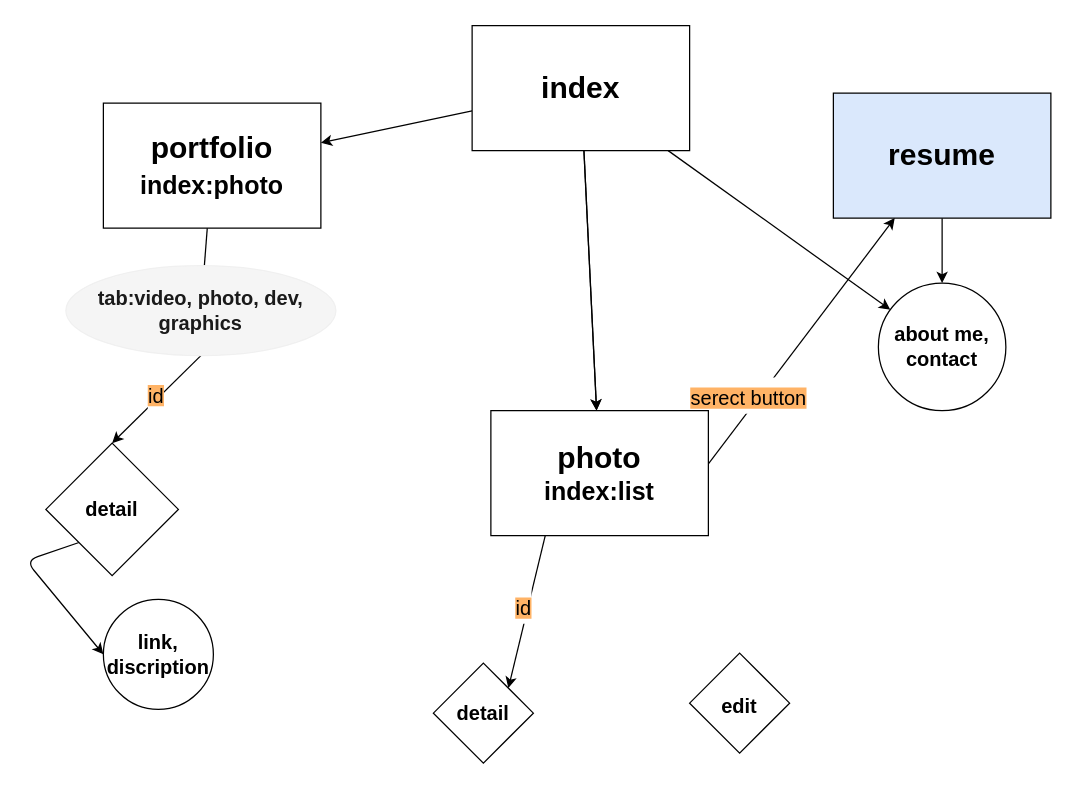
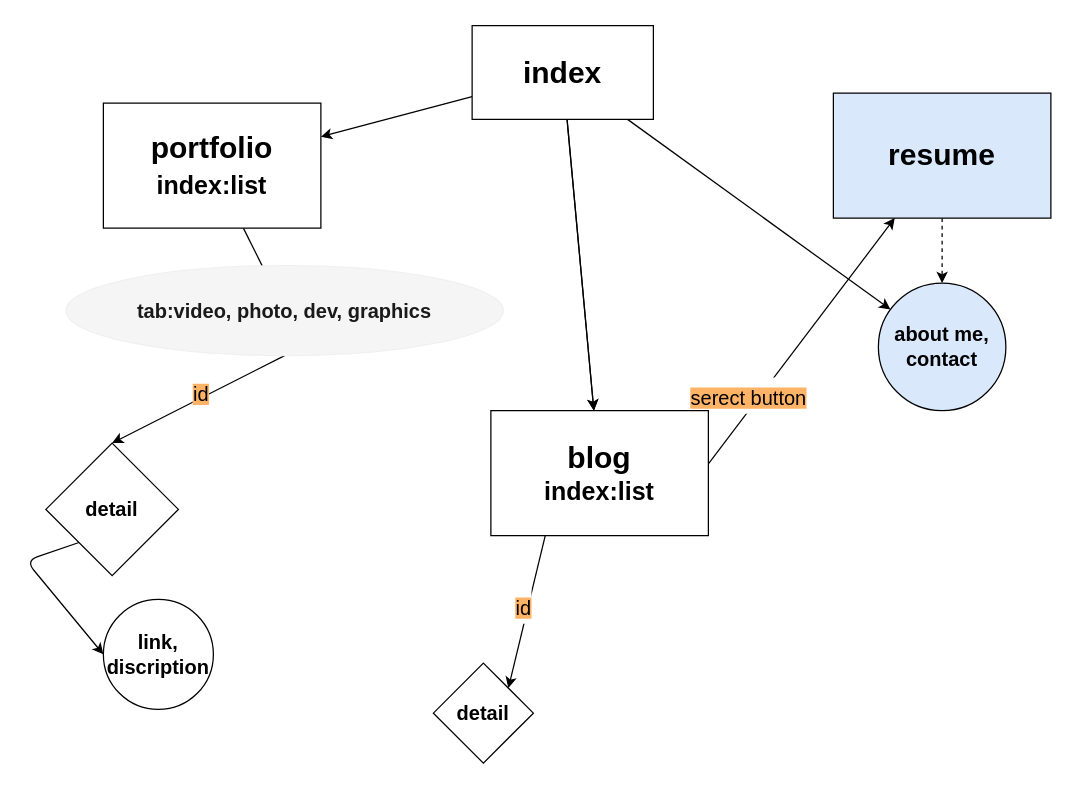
(581, 88) -> (563, 73)
(212, 166) -> (212, 166)
(942, 246) -> (942, 246)
(201, 311) -> (284, 311)
(942, 347) -> (942, 347)
(599, 473) -> (599, 473)
(739, 703) -> none
